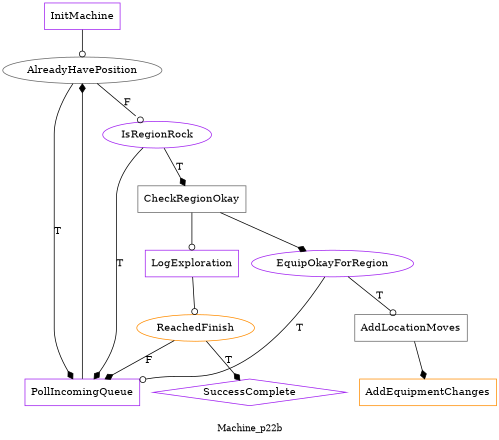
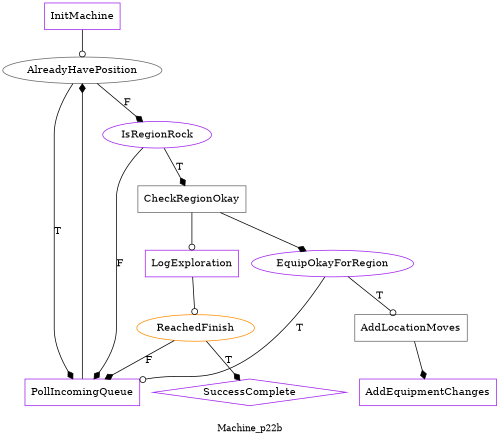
(116, 100) -> (116, 100)
(120, 264) -> (120, 264)
(428, 392) -> (428, 392)
